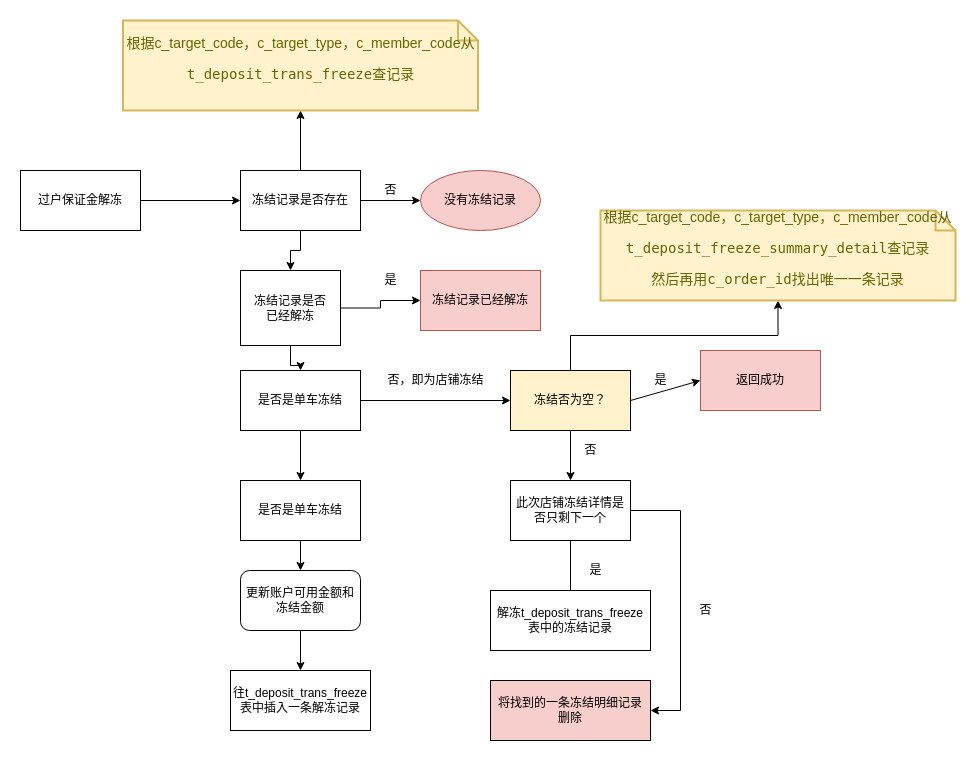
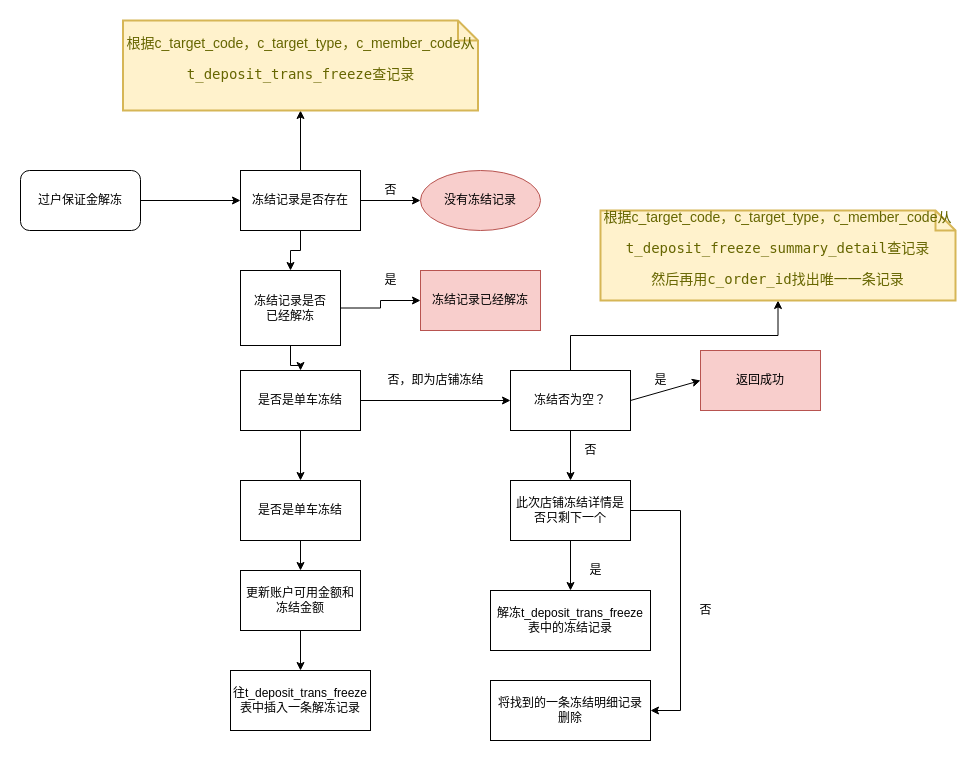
(81, 201) -> (81, 201)
(571, 401) -> (571, 401)
(571, 585) -> (571, 582)
(301, 601) -> (301, 601)
(571, 711) -> (571, 711)
